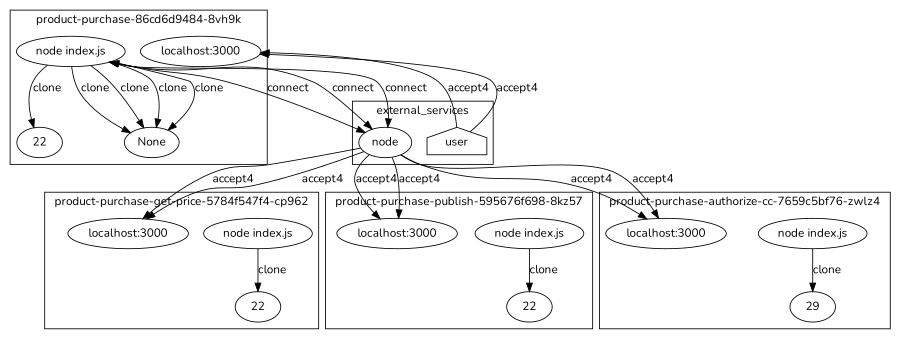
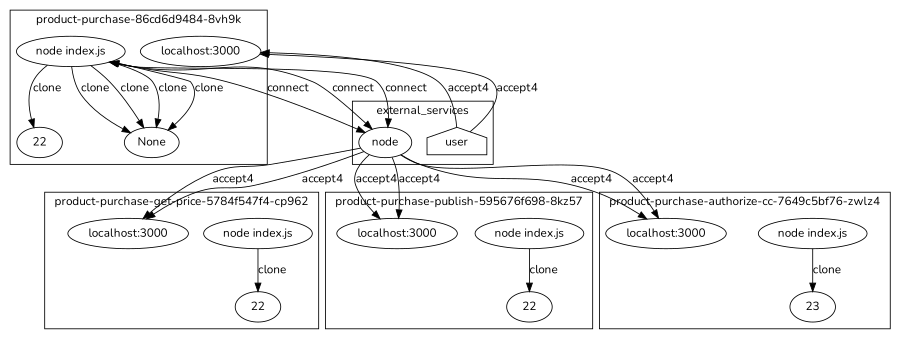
(745, 202) -> (745, 202)
(813, 307) -> (813, 307)
